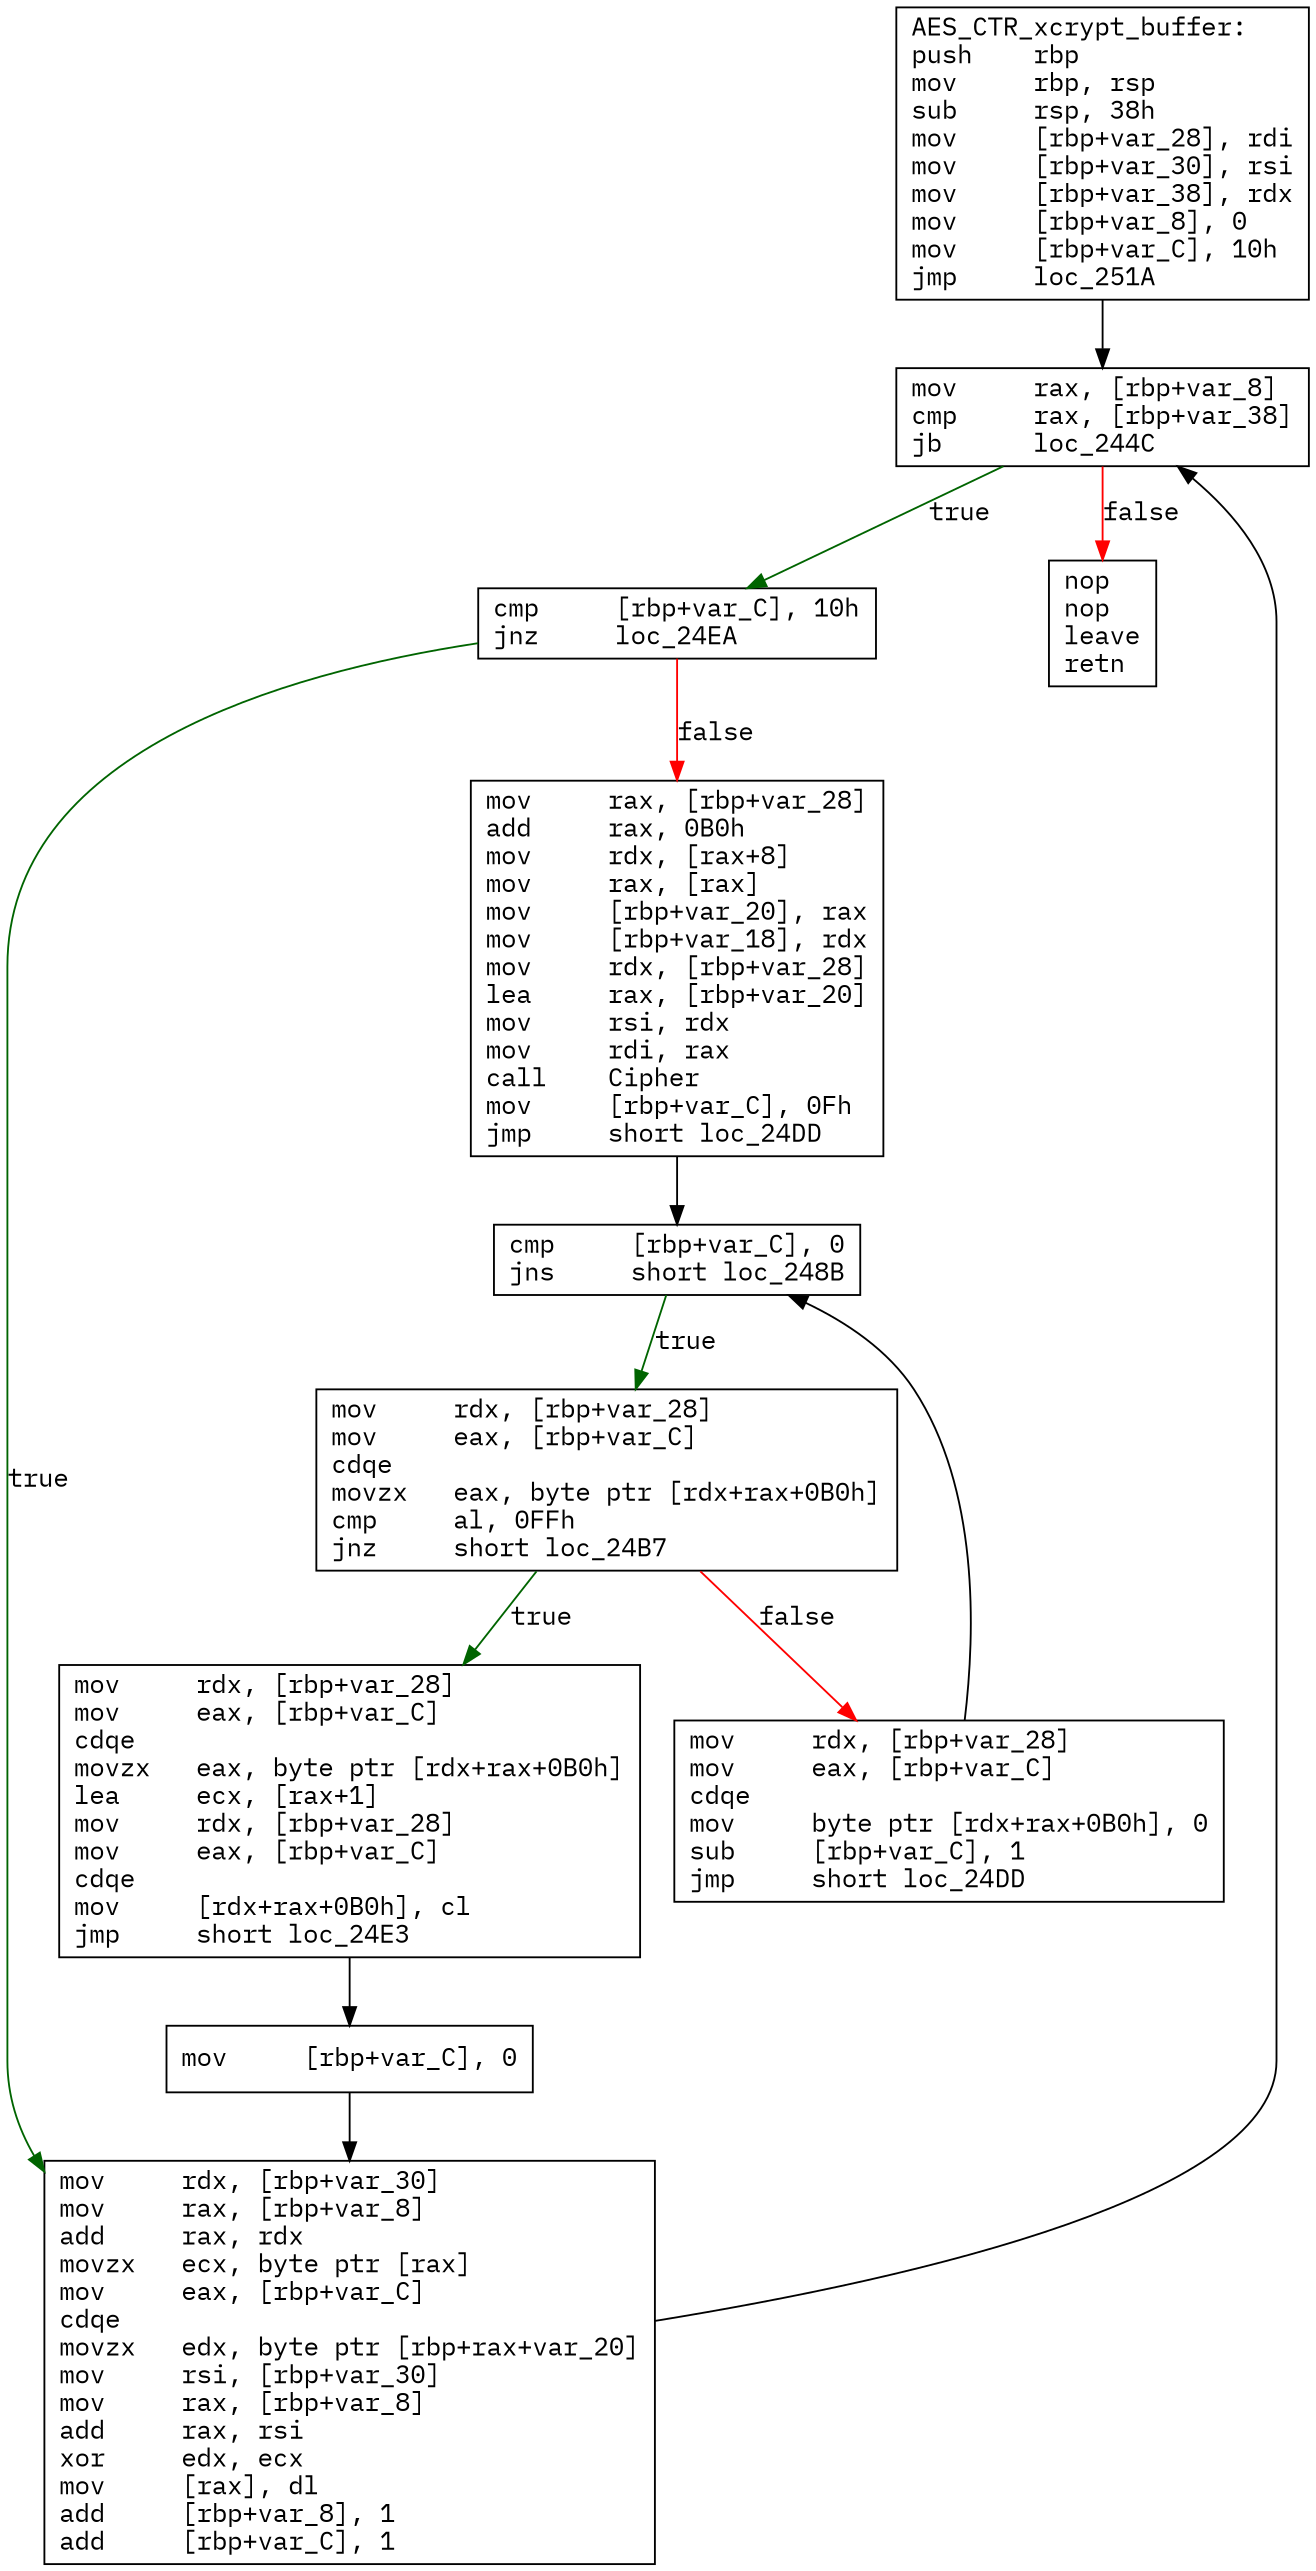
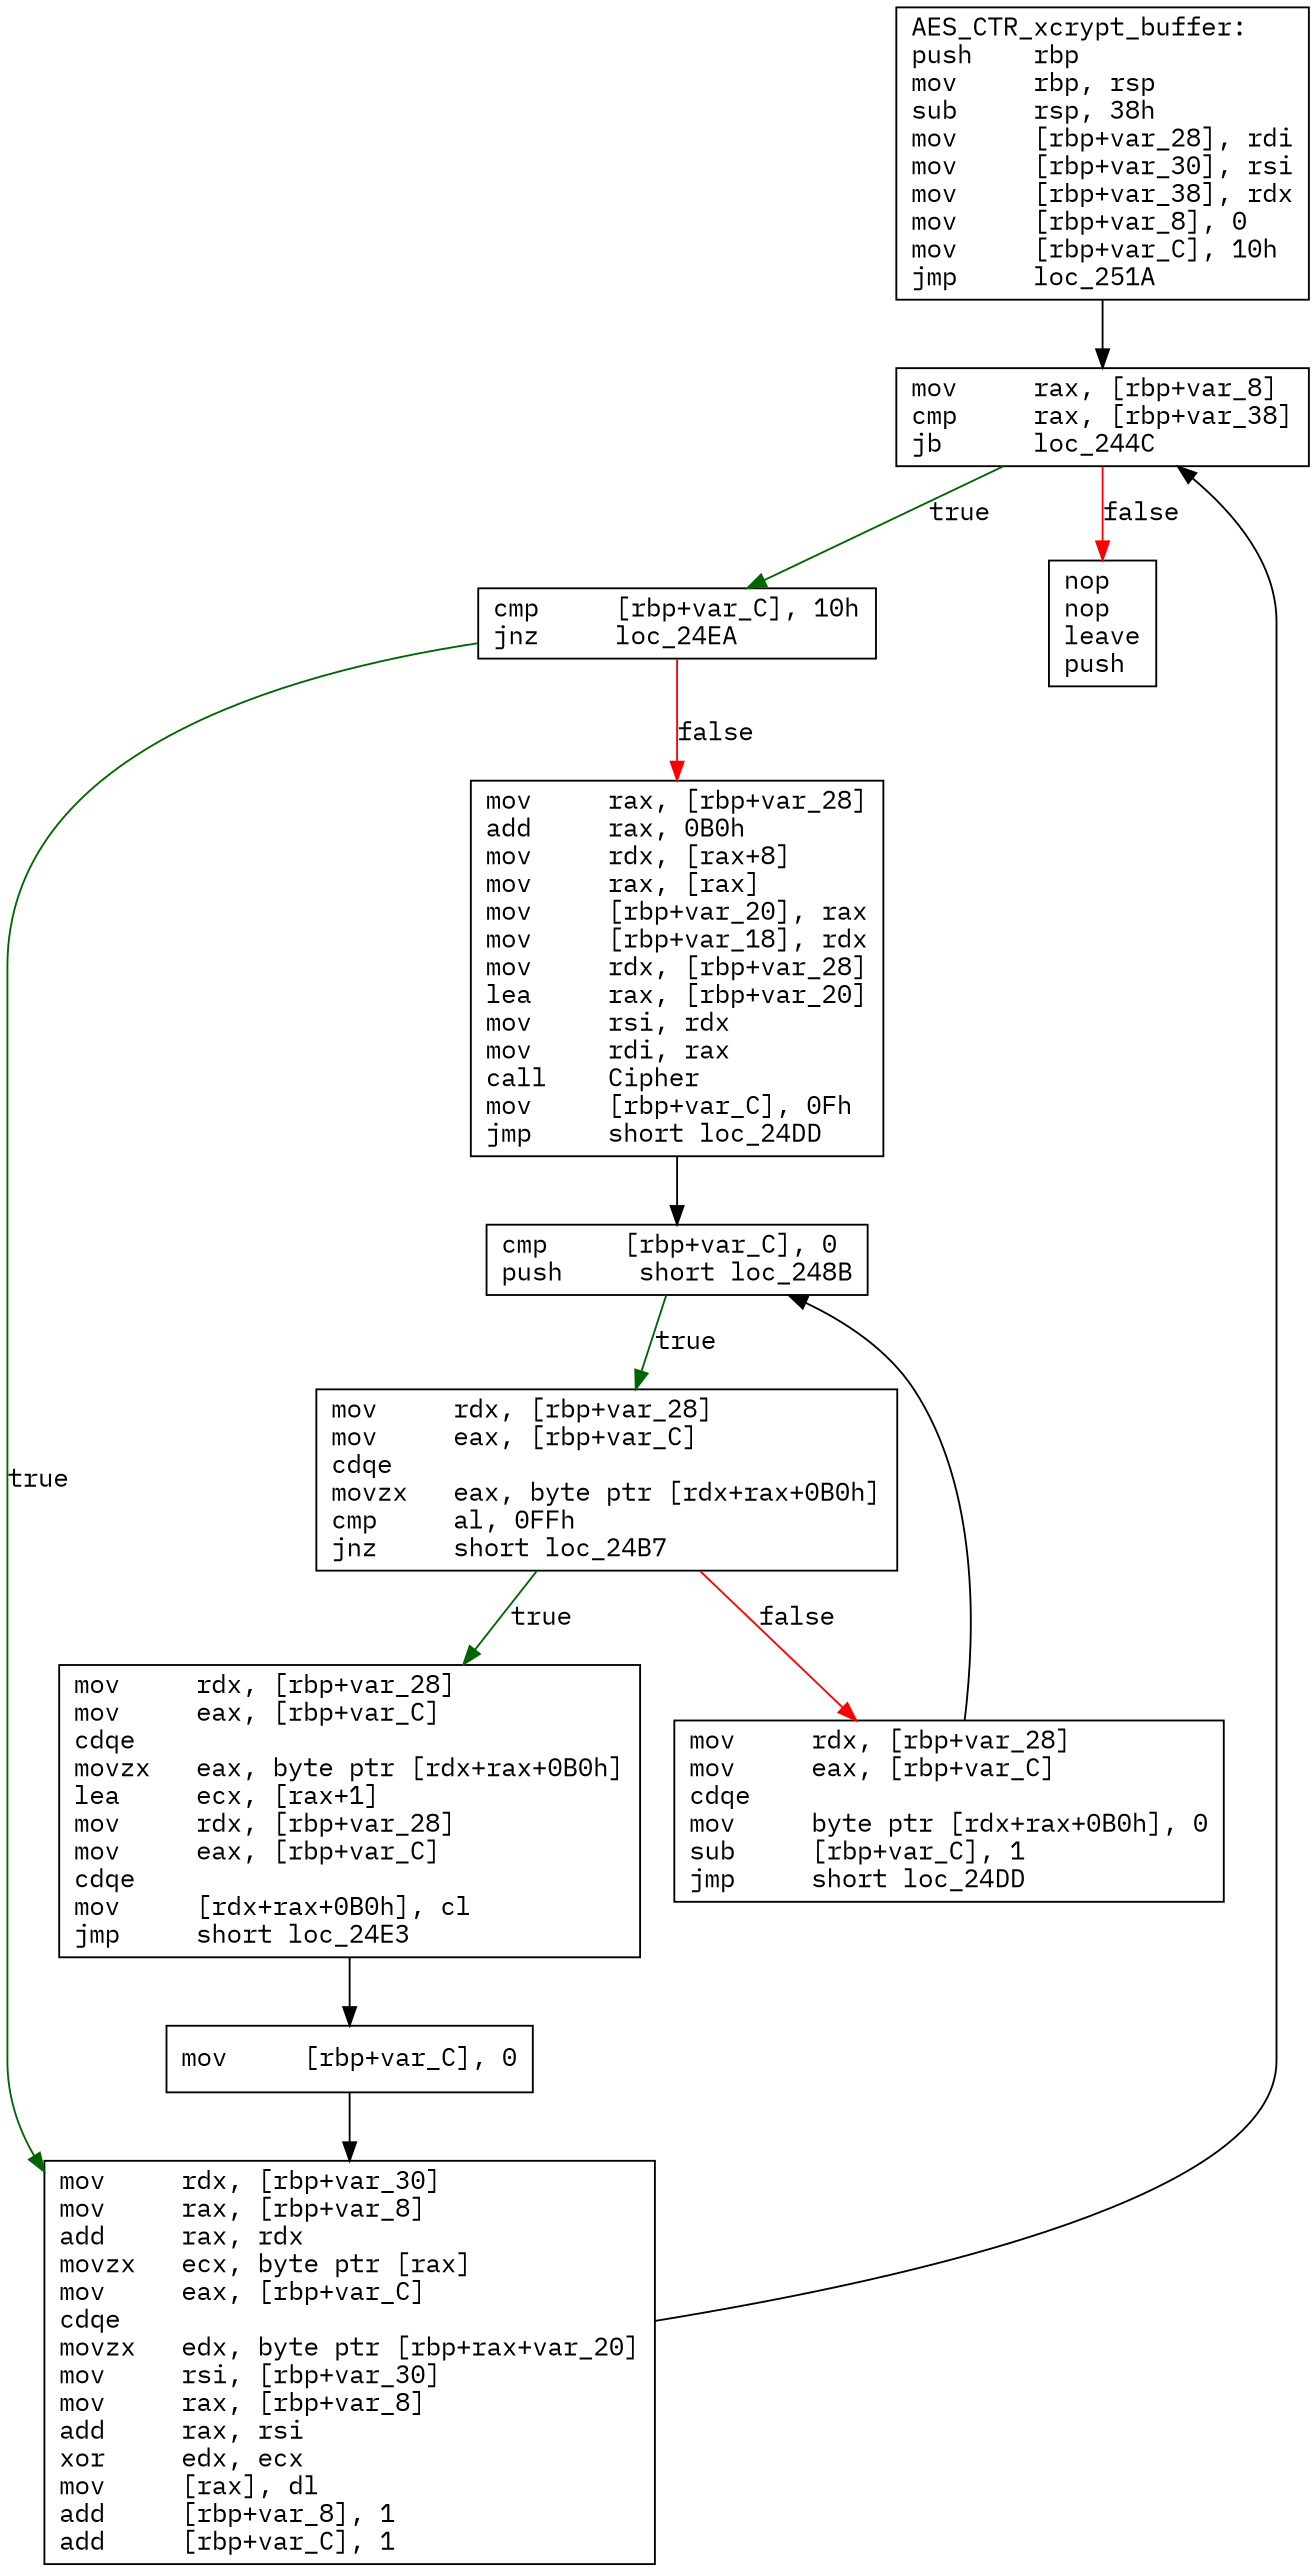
(1103, 623) -> (1103, 623)
(677, 1260) -> (677, 1260)
